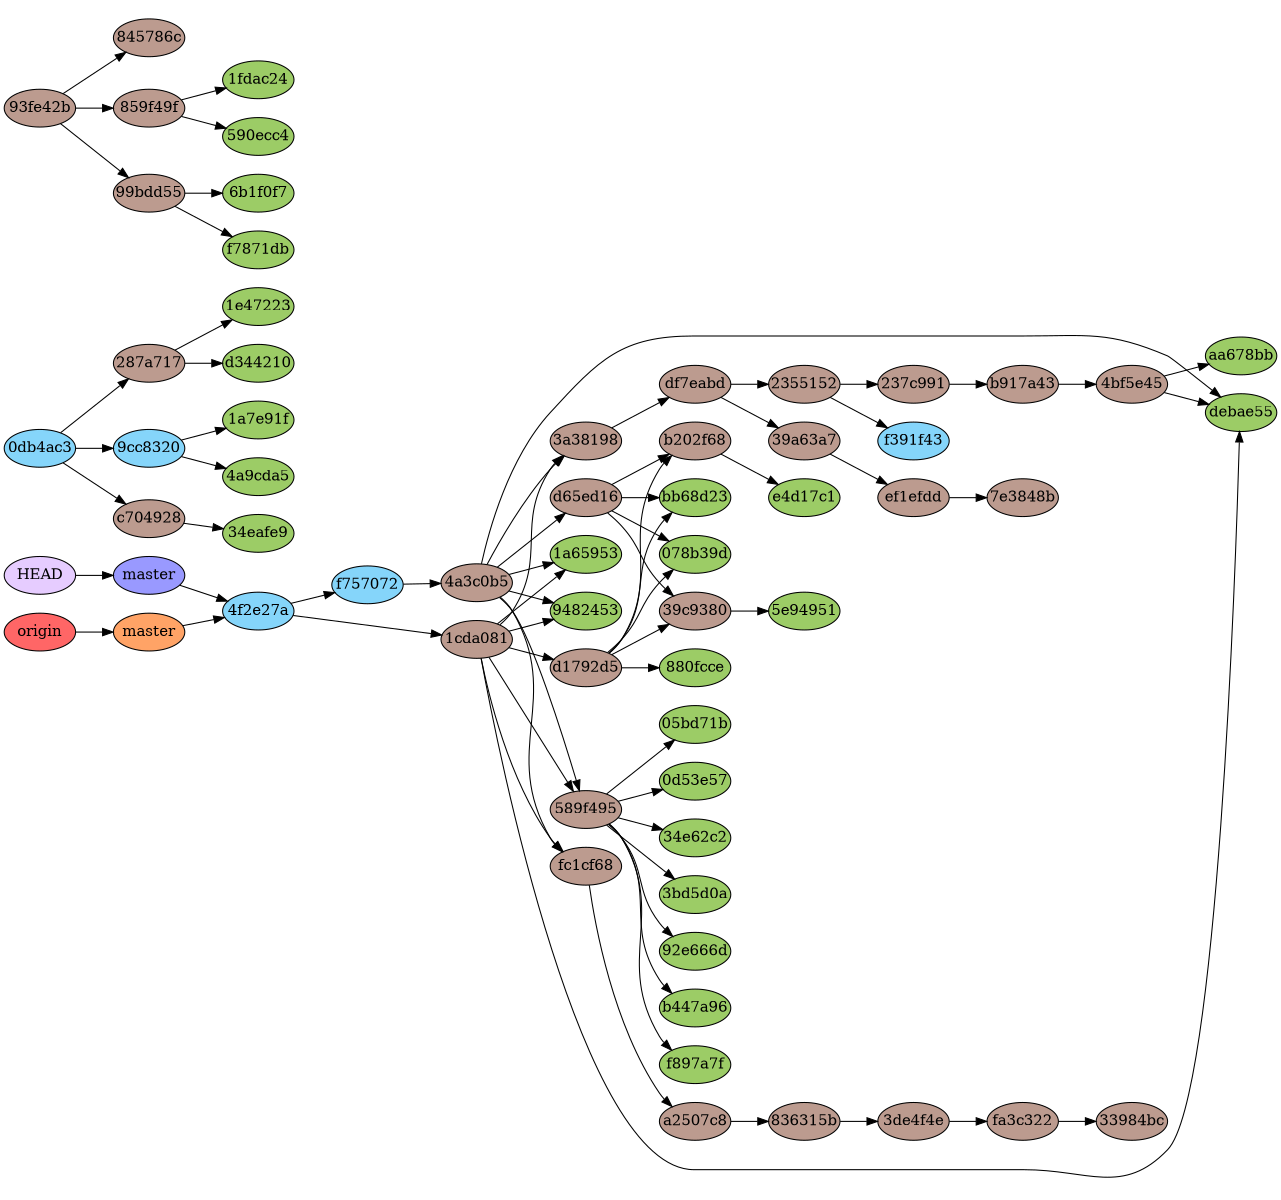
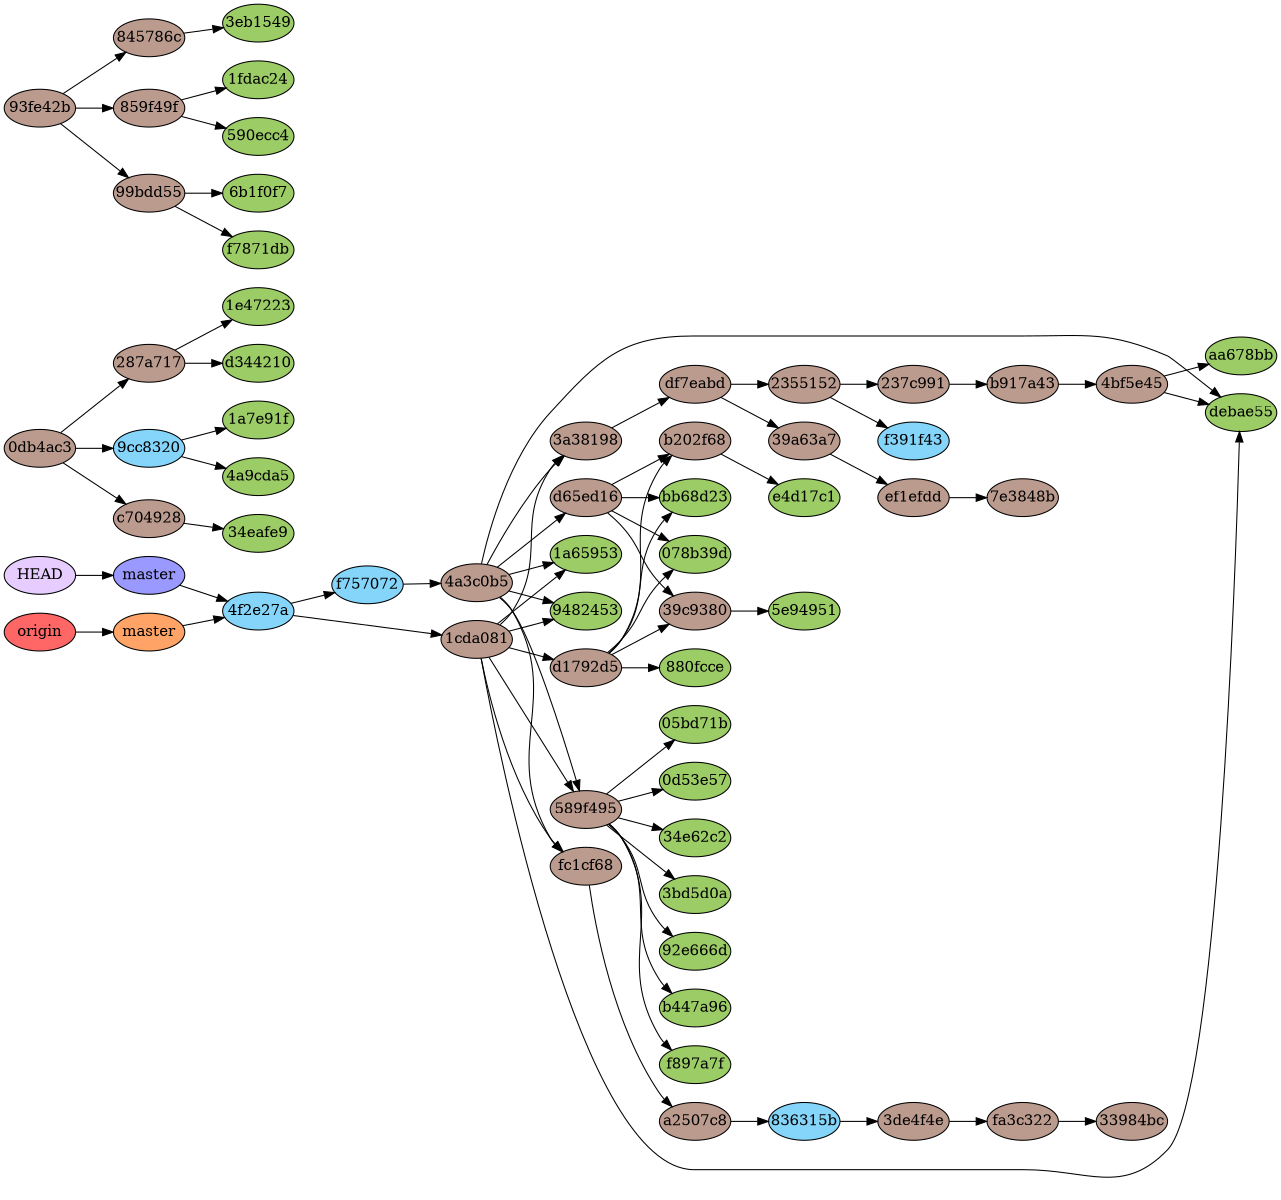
none -> (258, 23)
(40, 448) -> (40, 448)
(804, 1121) -> (804, 1121)
